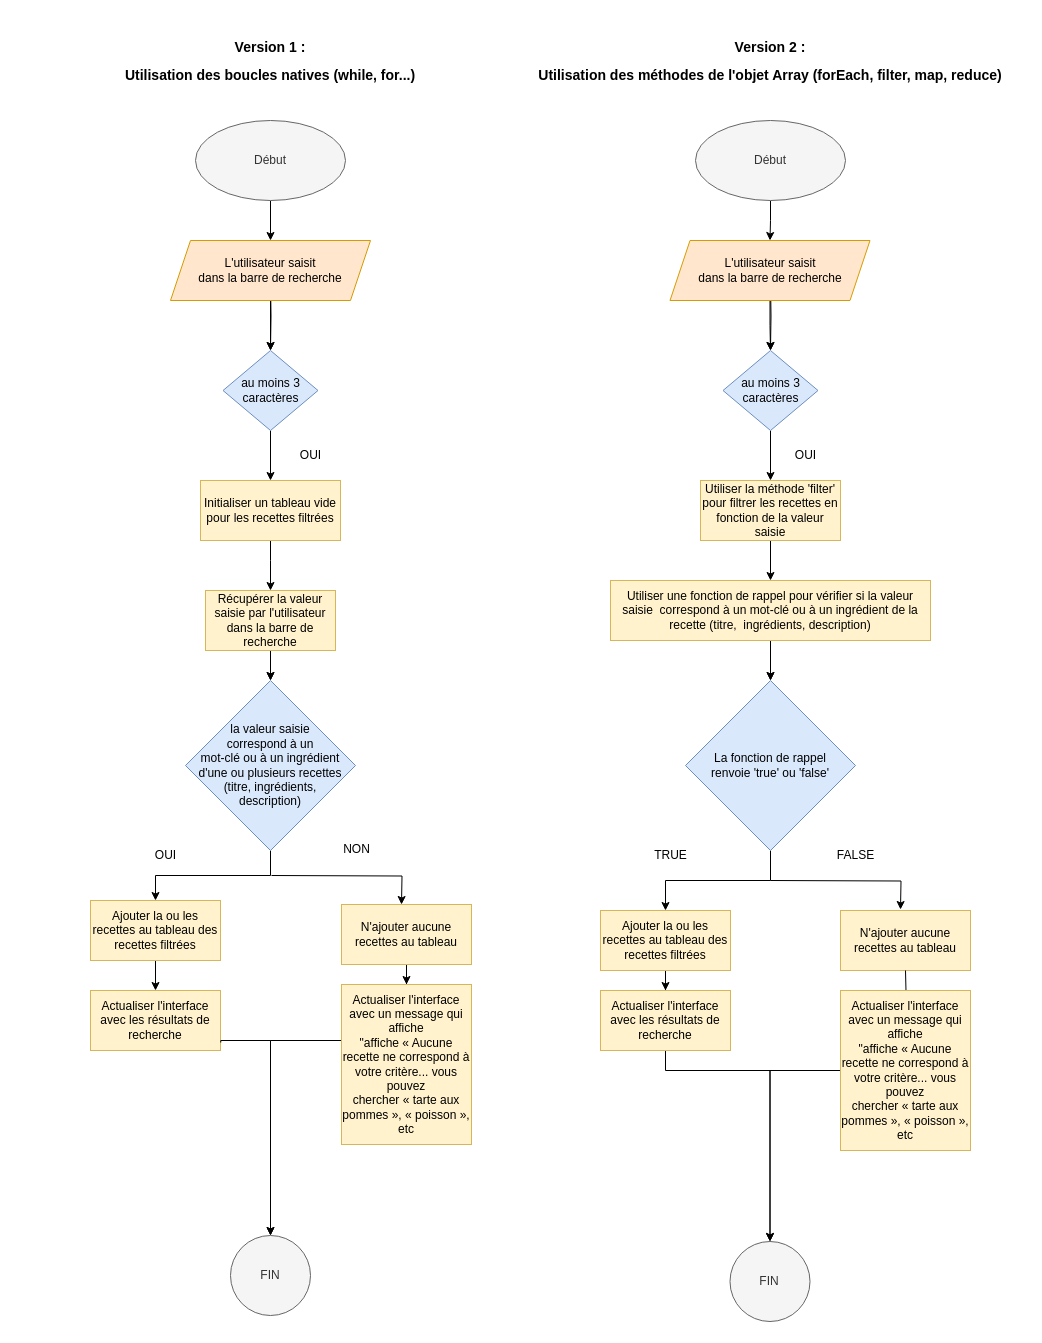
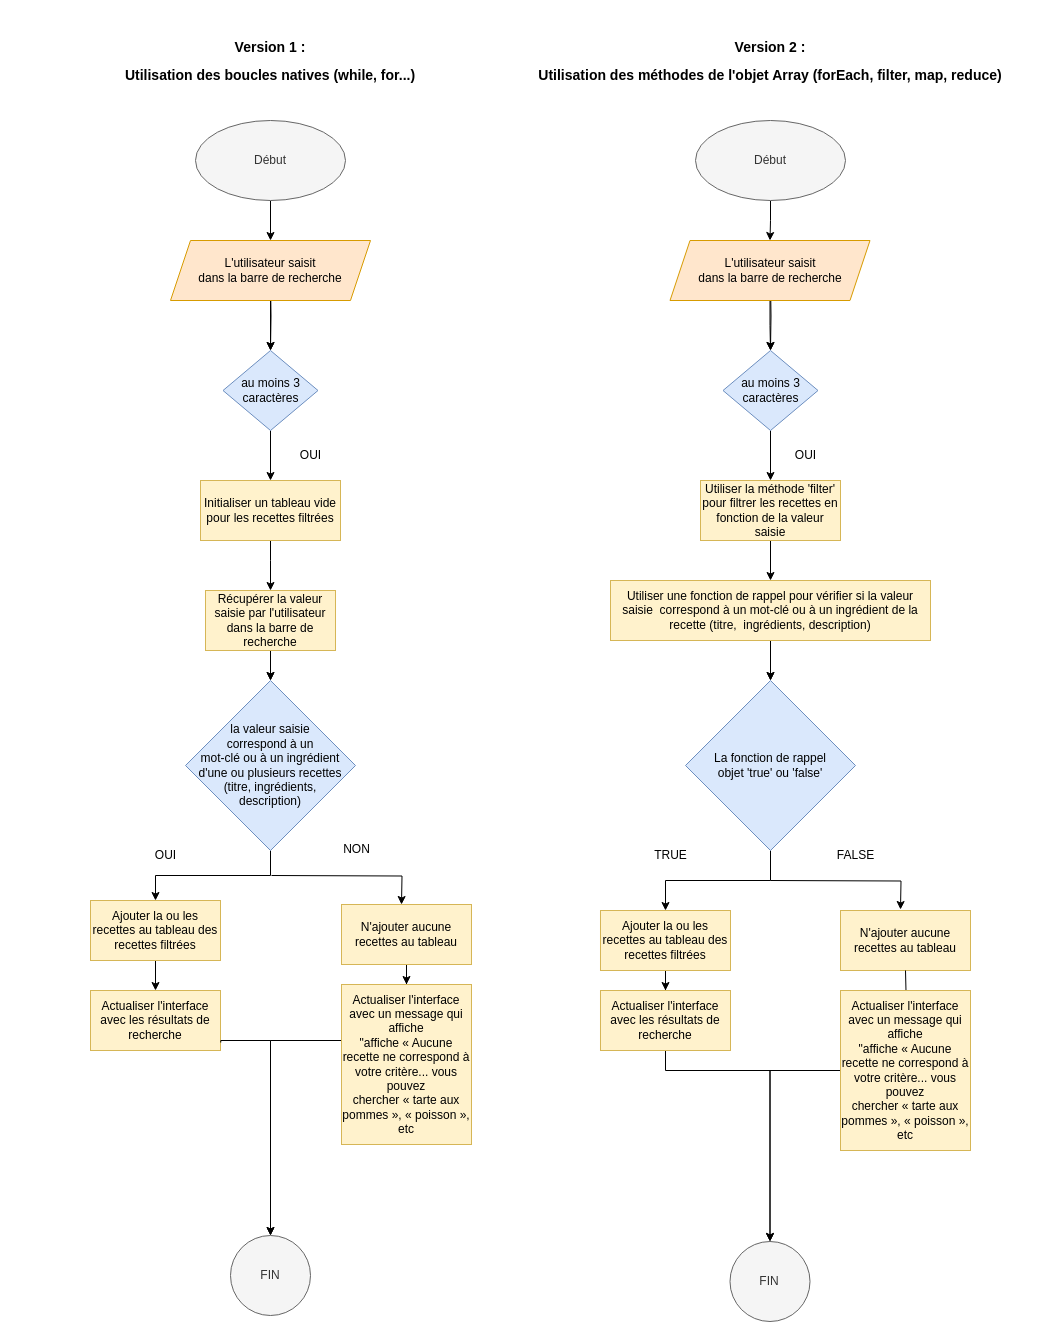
(771, 766) -> (771, 766)
